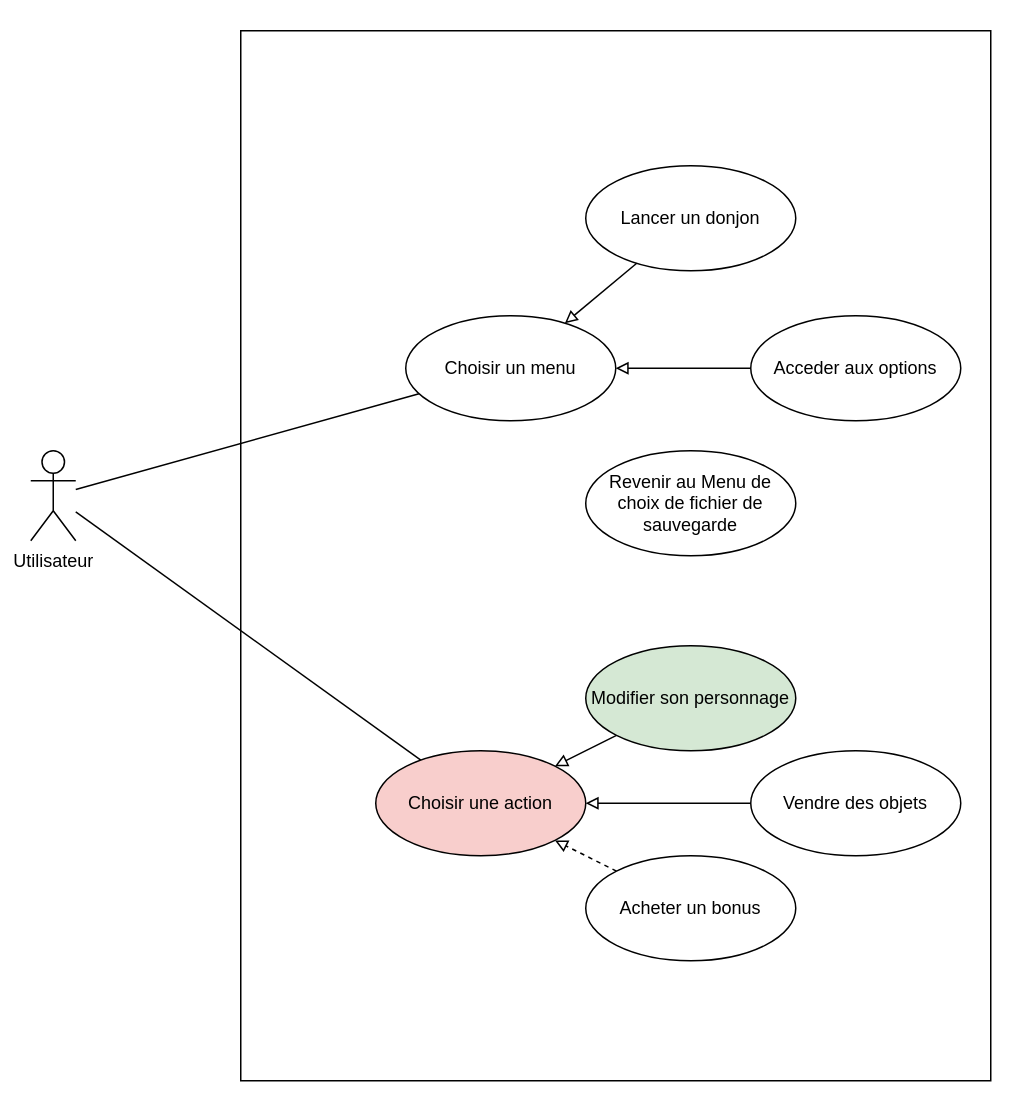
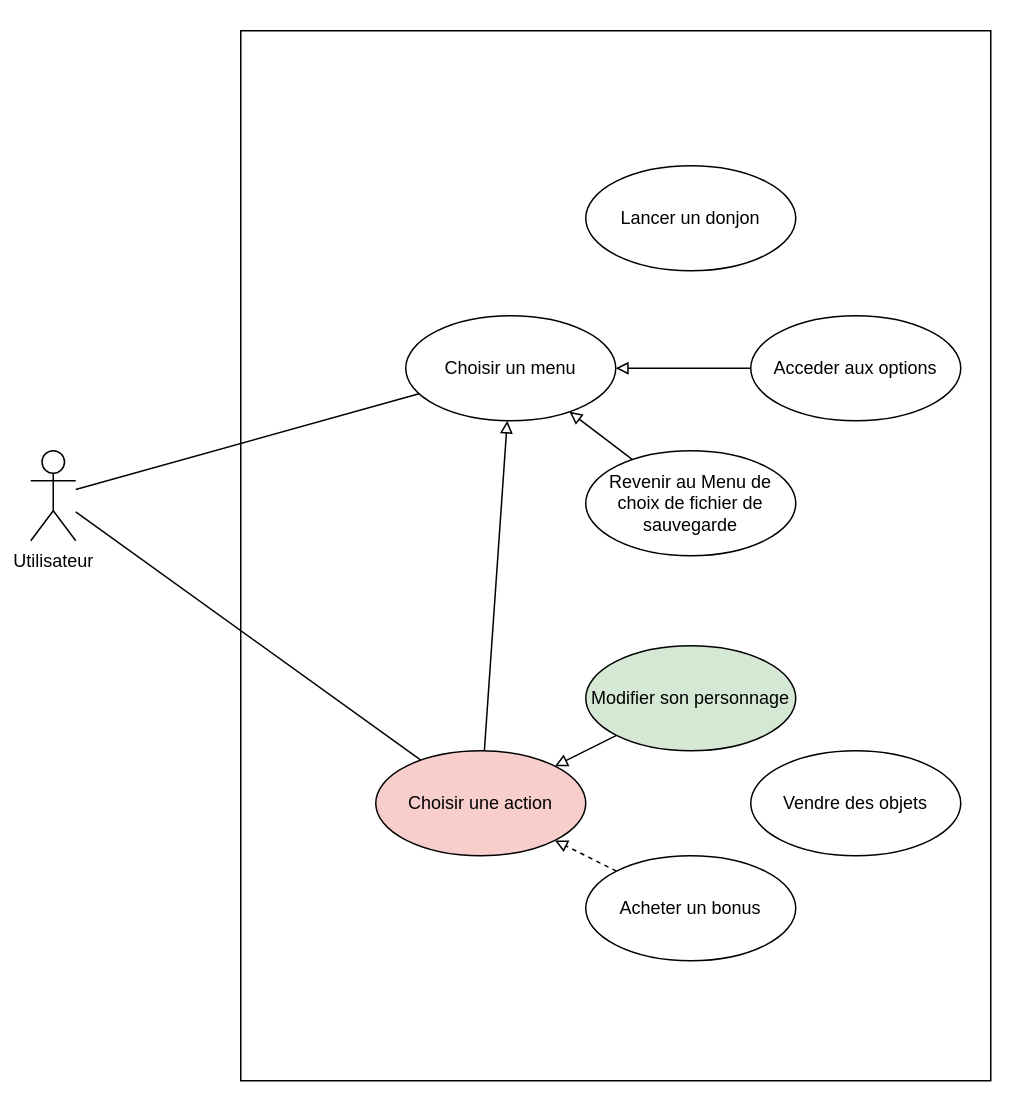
(605, 290) -> (495, 592)
none -> (606, 439)
(674, 803) -> none
